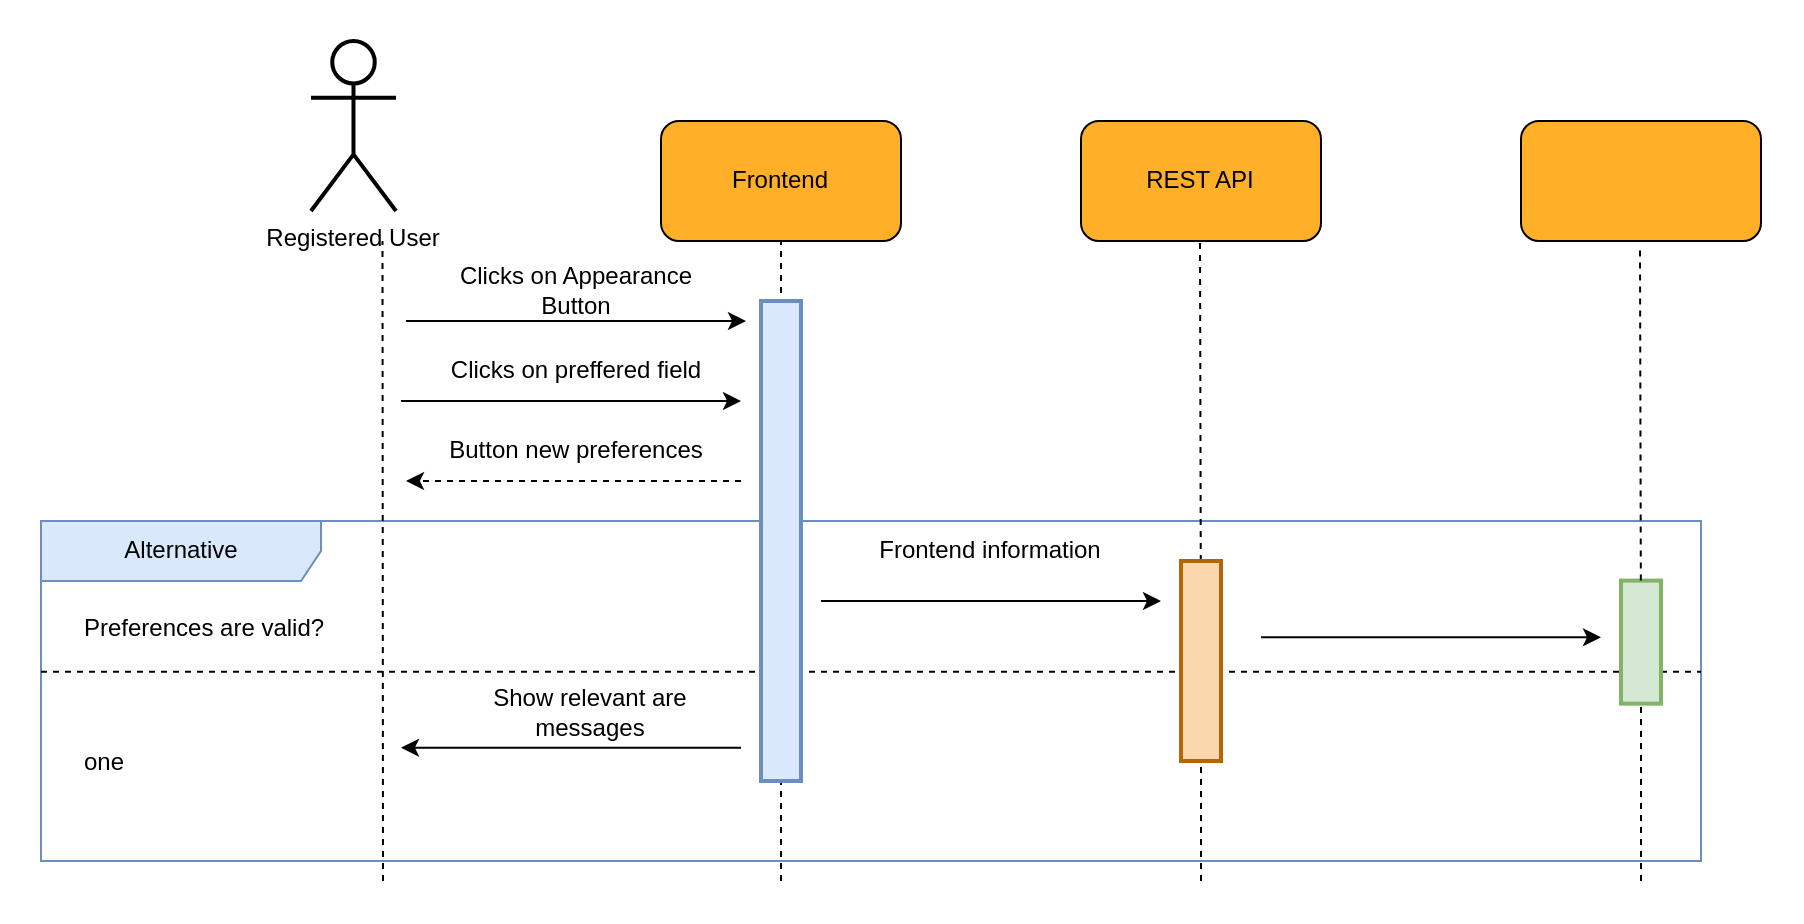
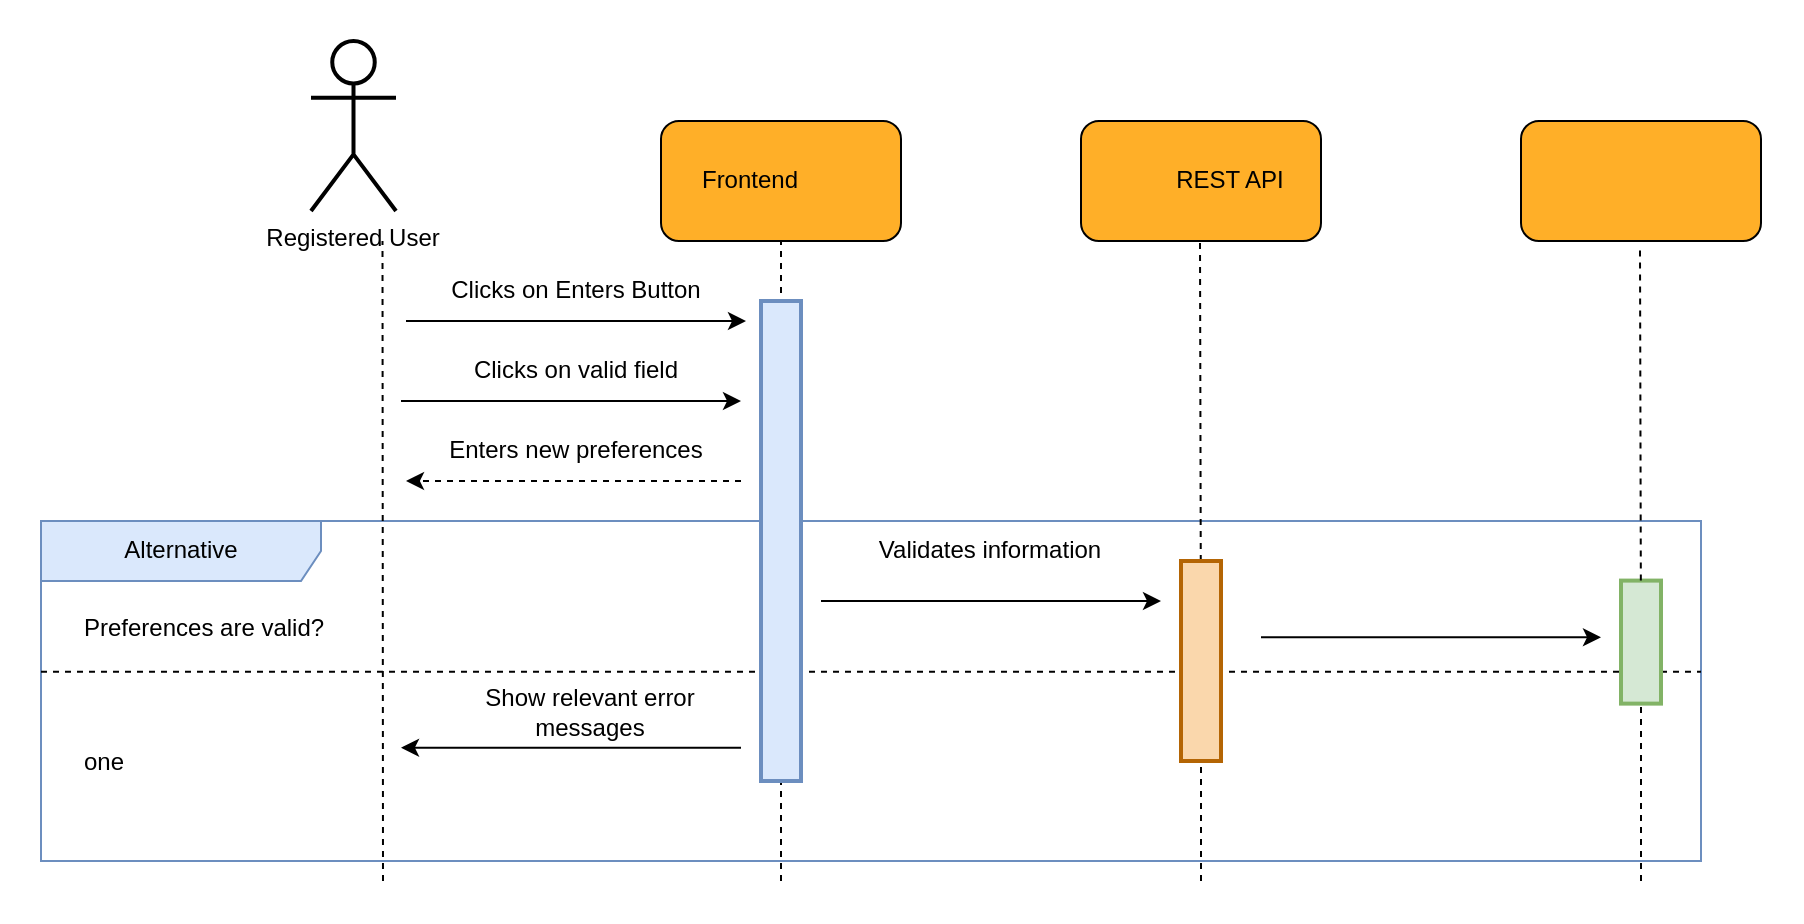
(781, 181) -> (751, 181)
(1201, 181) -> (1231, 181)
(577, 291) -> (577, 291)
(577, 371) -> (577, 371)
(577, 451) -> (577, 451)
(991, 551) -> (991, 551)
(591, 713) -> (591, 713)
